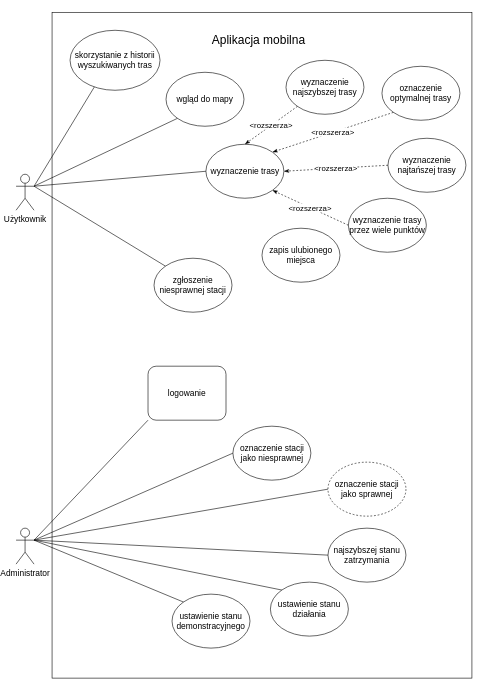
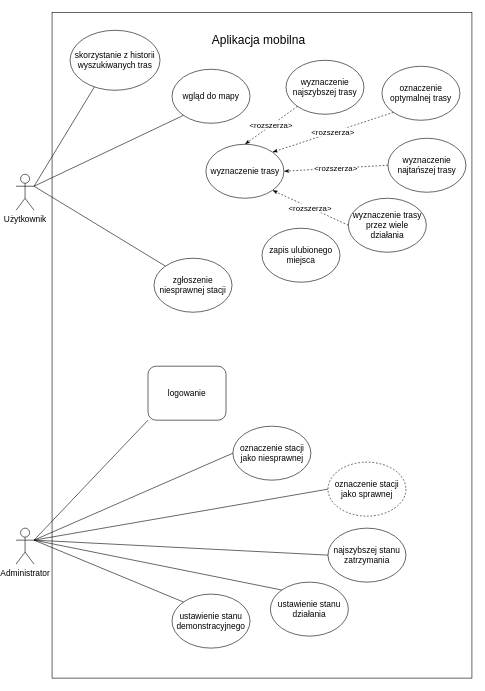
(205, 99) -> (211, 96)
(122, 179) -> none
(387, 225) -> (387, 225)
